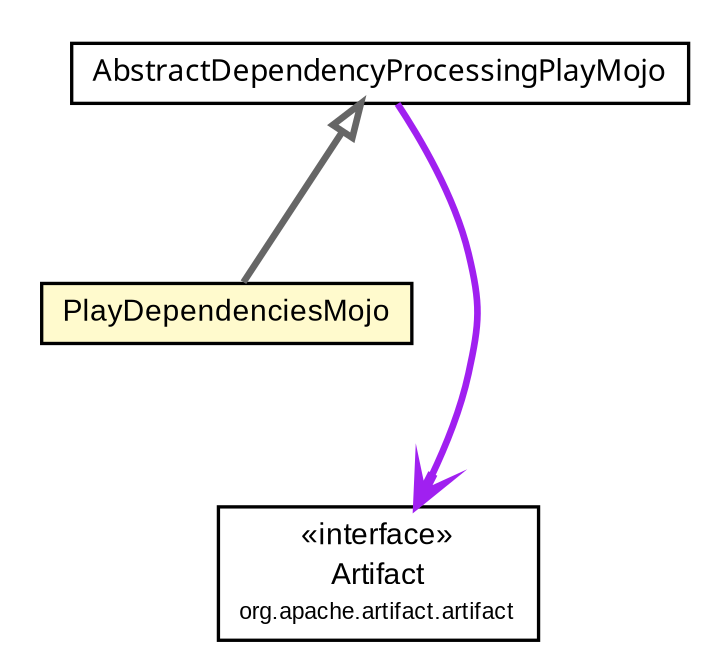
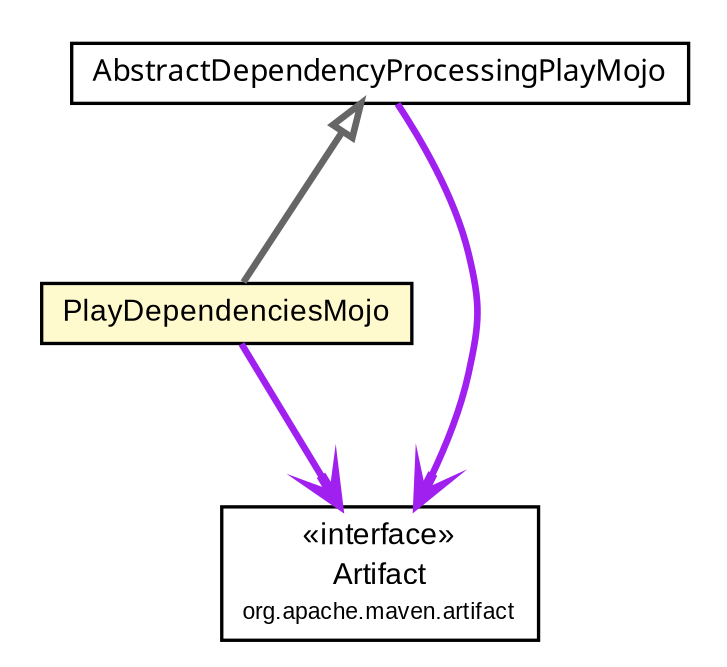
none -> (282, 410)
(378, 612) -> (380, 612)
